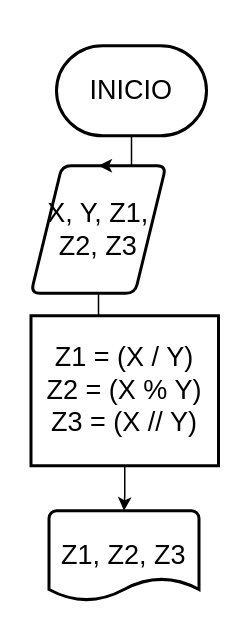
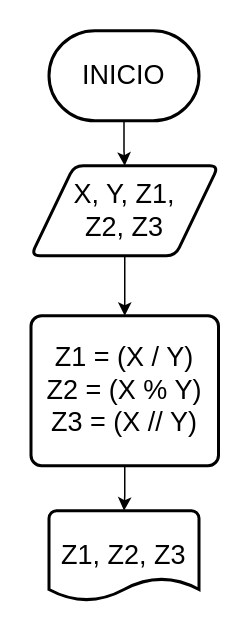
(131, 91) -> (124, 76)
(98, 230) -> (125, 211)
(125, 391) -> (125, 391)
